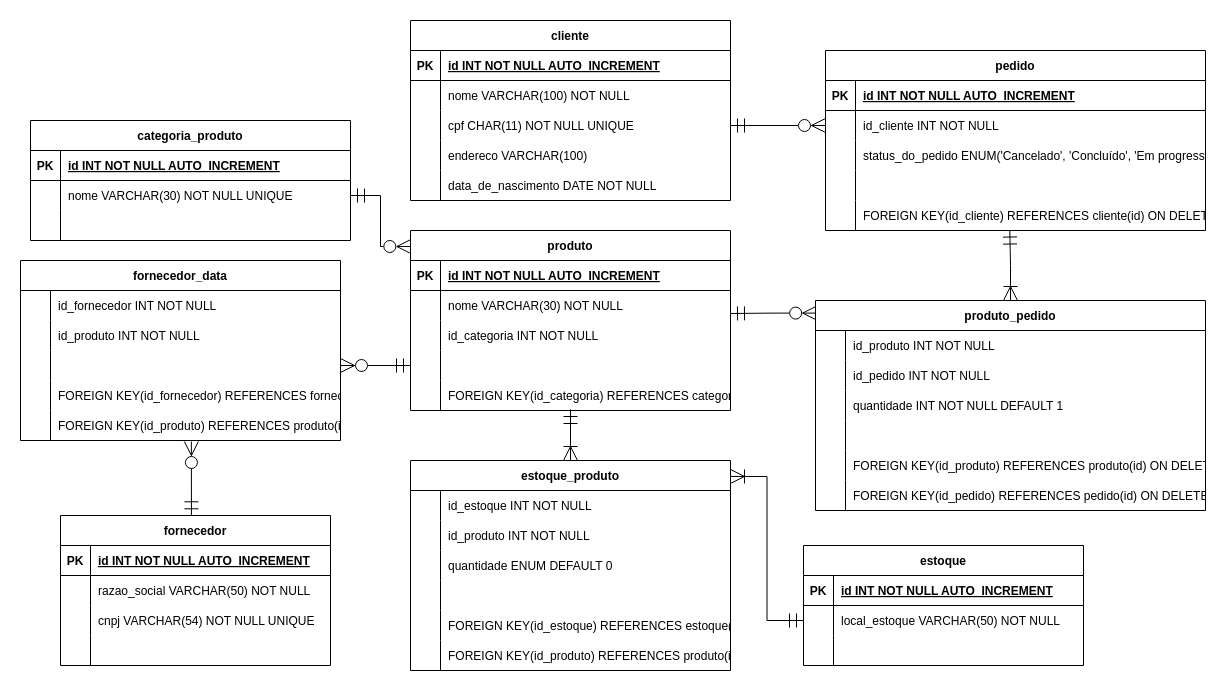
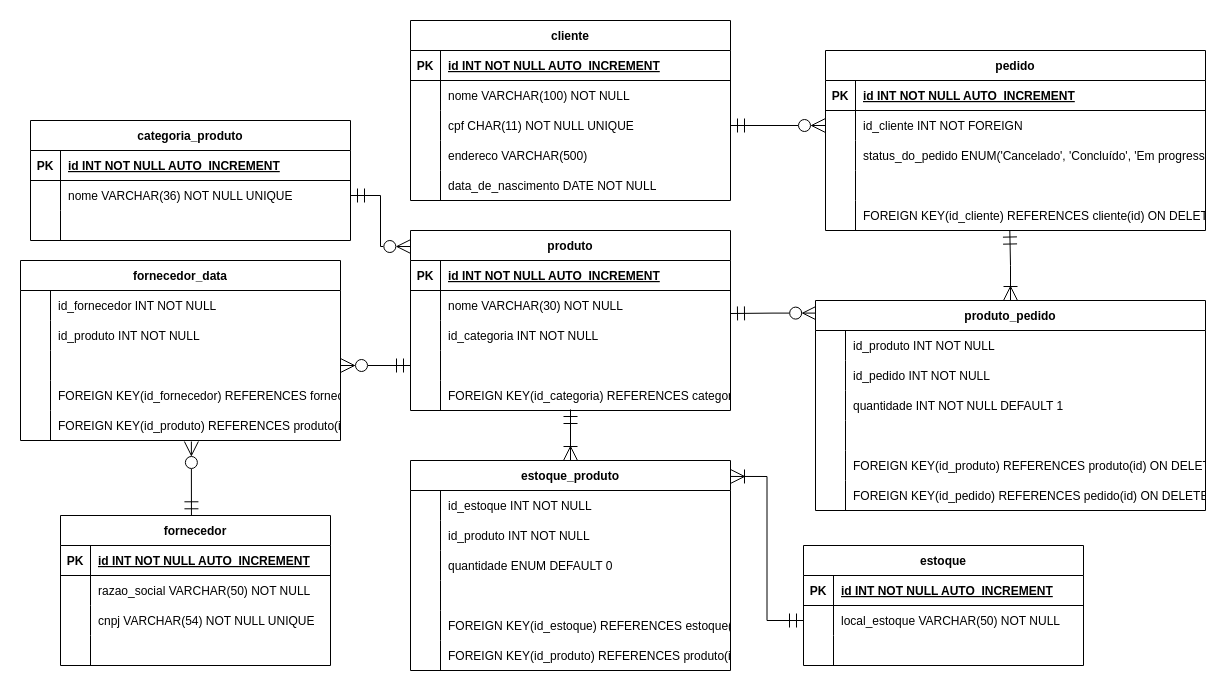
(931, 126) -> (941, 126)
(517, 156) -> (517, 156)
(169, 196) -> (169, 196)
